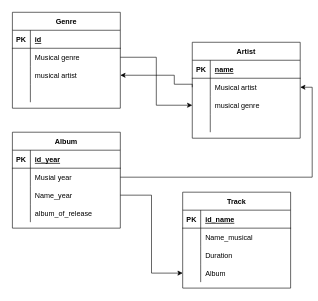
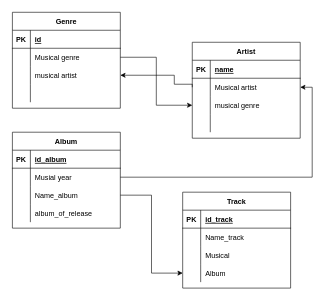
(48, 160) -> (49, 160)
(53, 196) -> (54, 196)
(218, 220) -> (220, 220)
(228, 238) -> (225, 238)
(220, 256) -> (217, 256)
